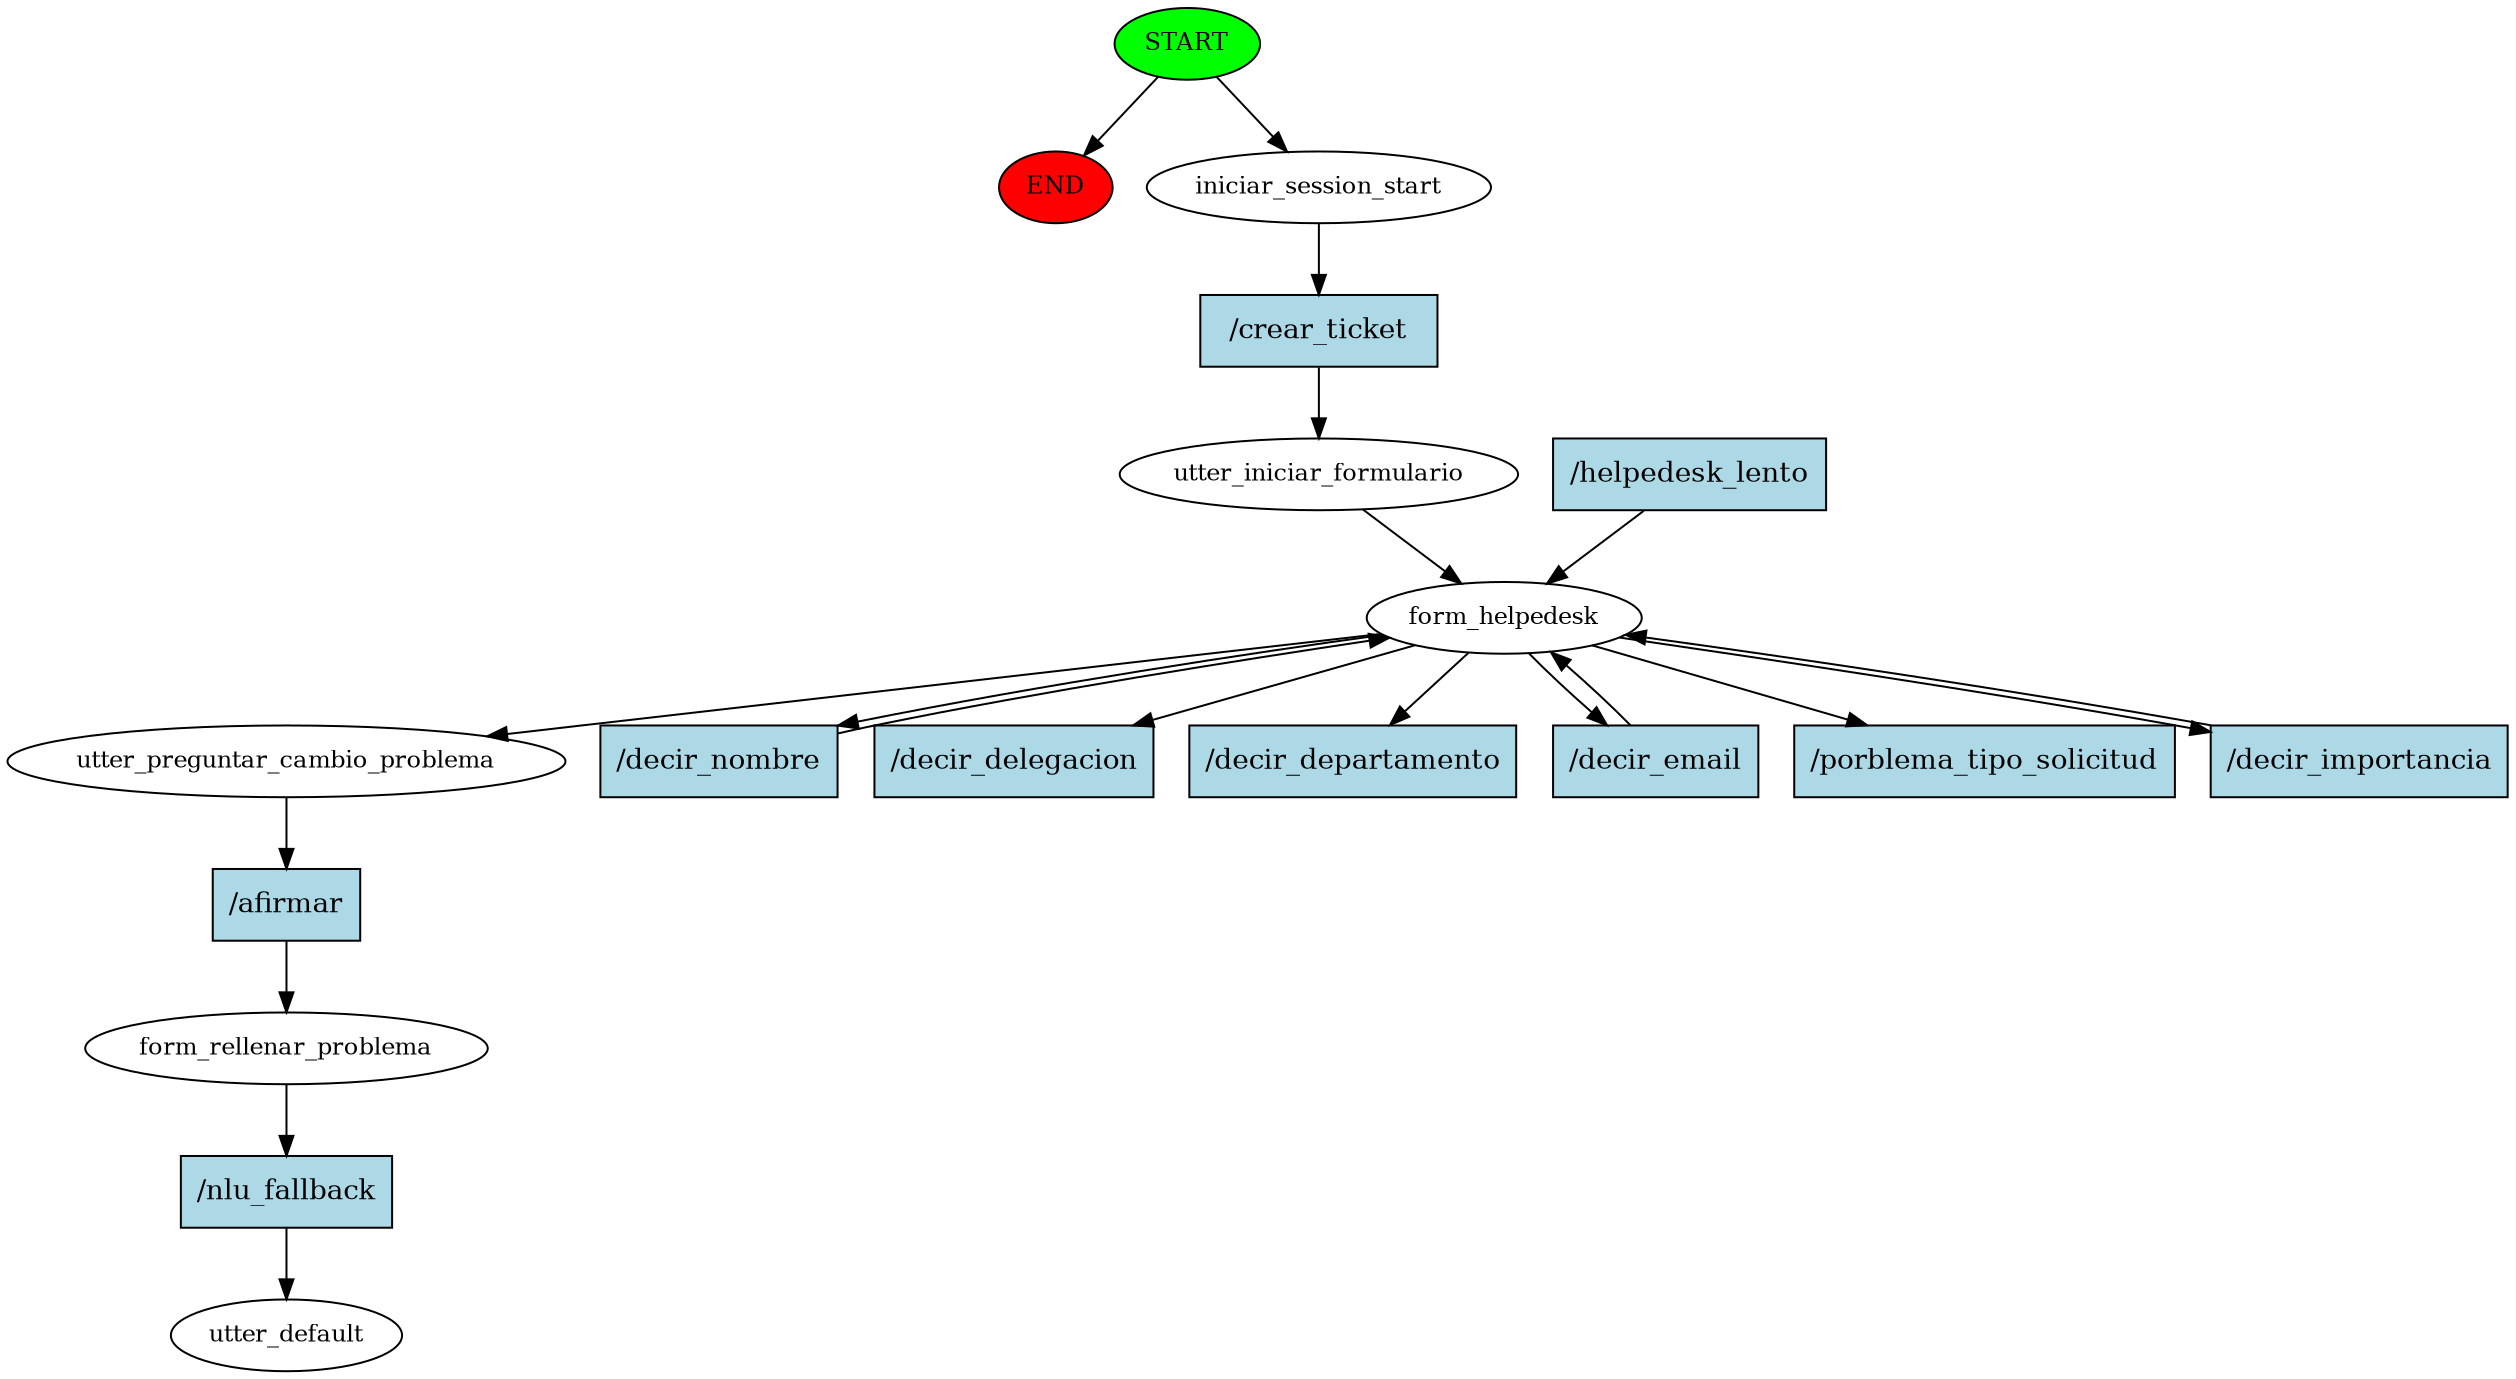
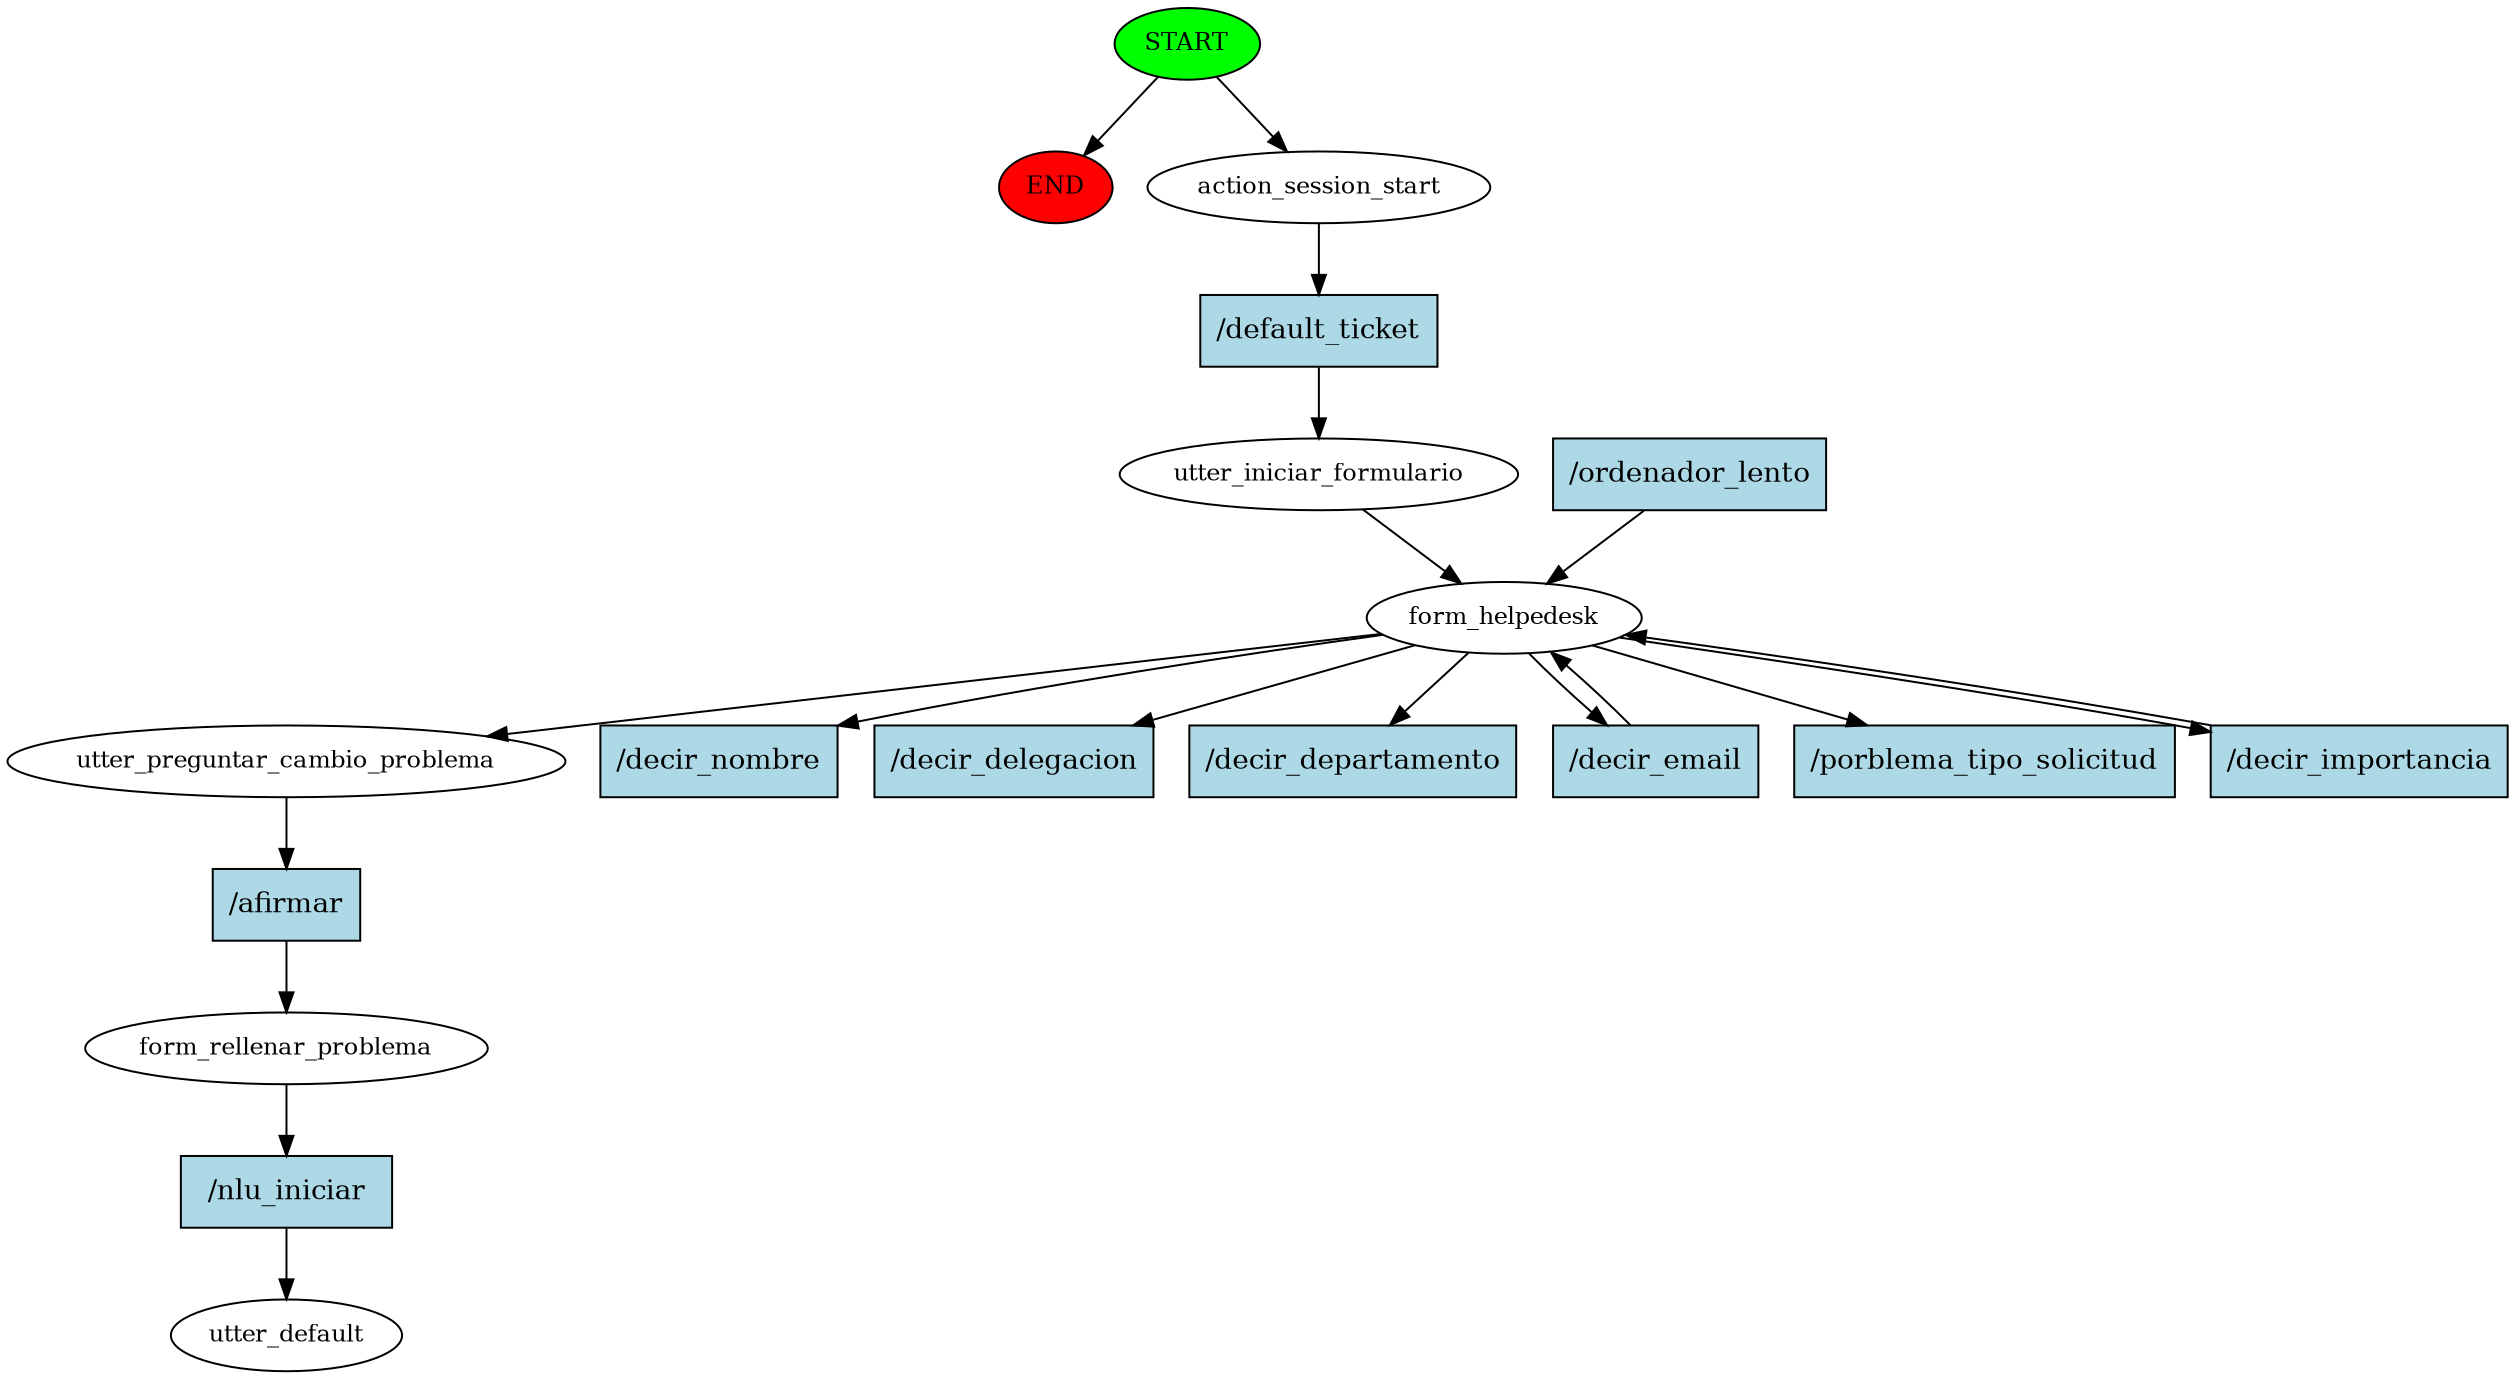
(1319, 187) -> (1319, 187)
(1319, 331) -> (1319, 331)
(1690, 474) -> (1690, 474)
(1103, 683) -> none
(286, 1192) -> (286, 1192)
